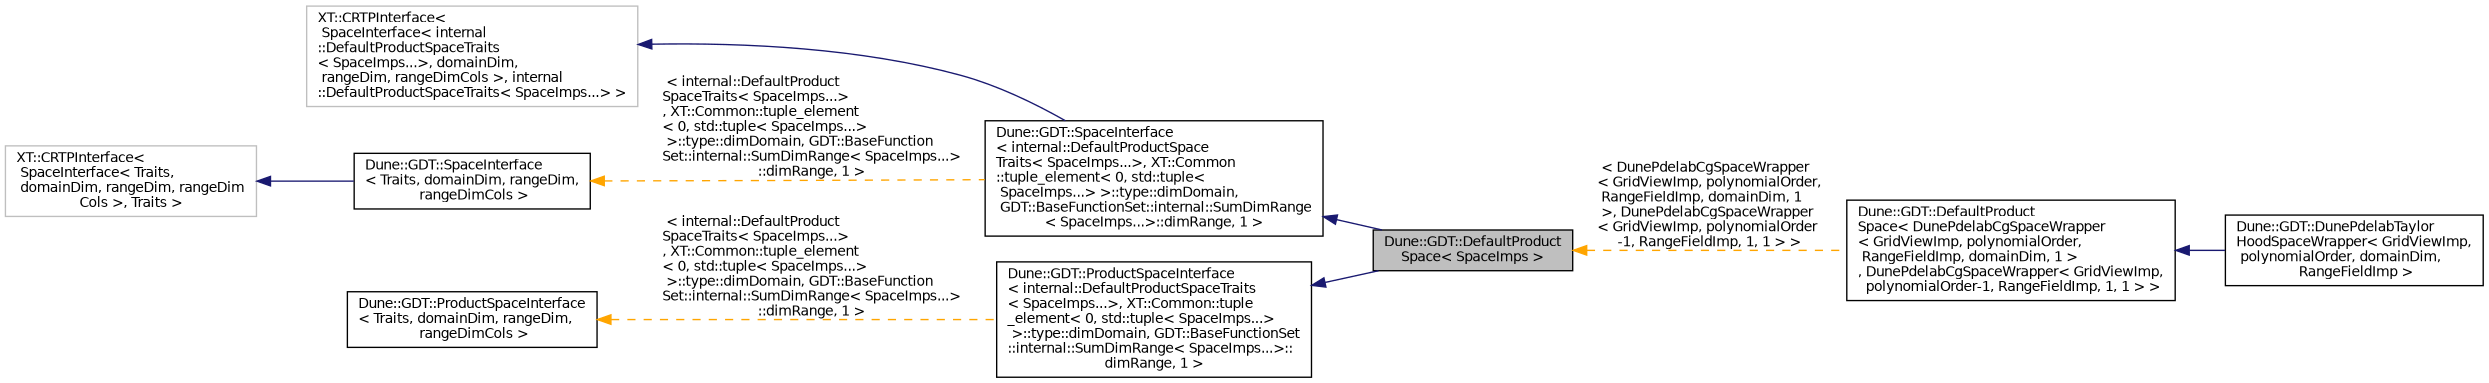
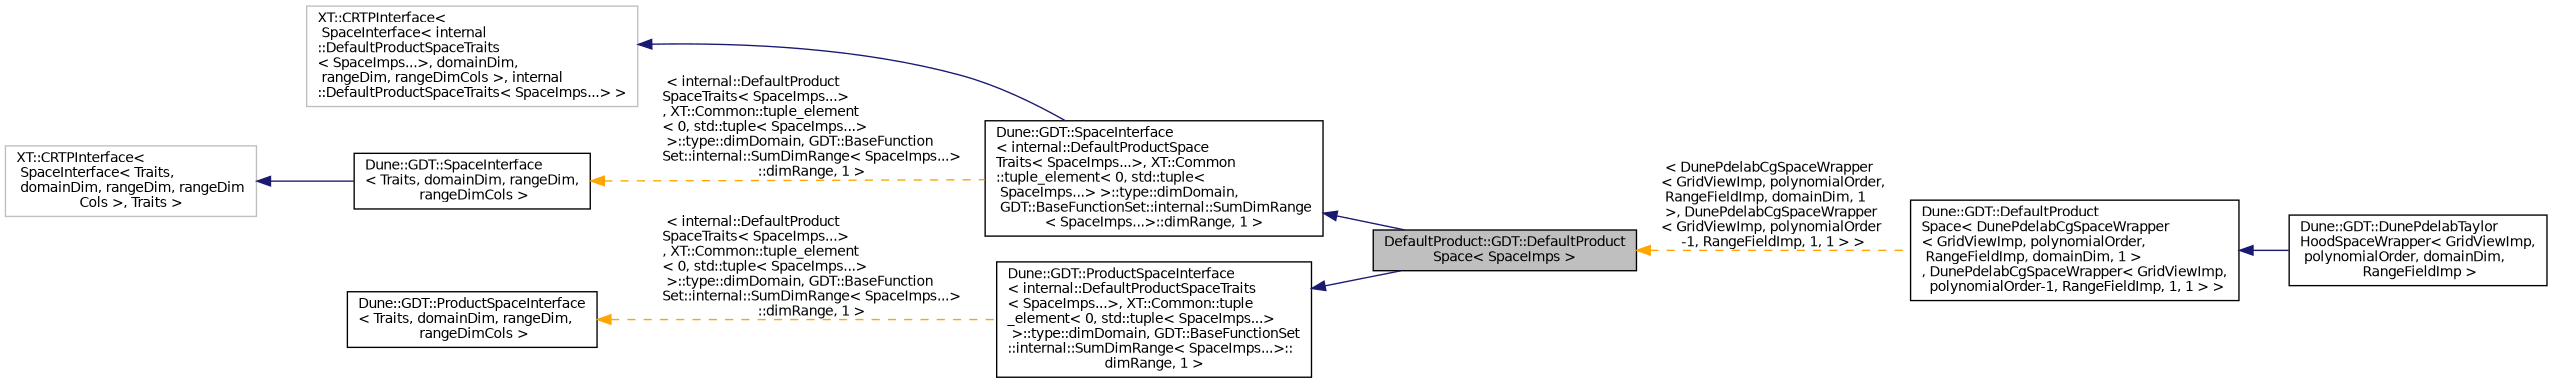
(1473, 250) -> (1505, 250)
